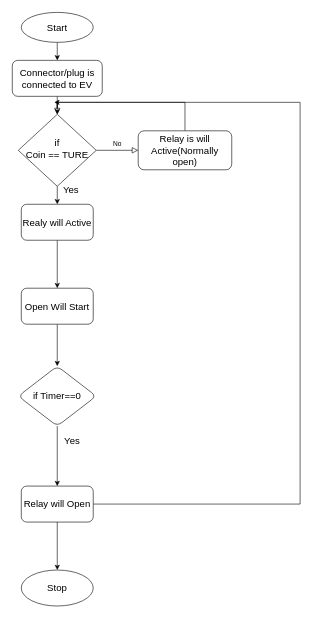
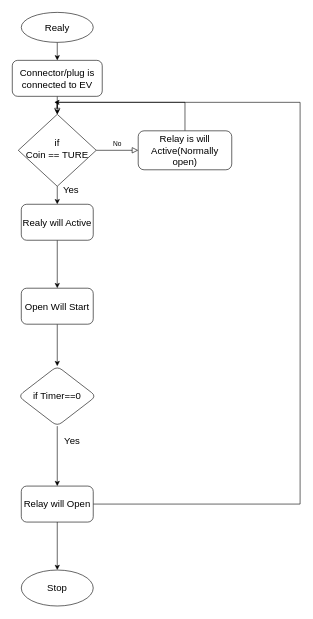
(57, 27) -> (57, 27)
